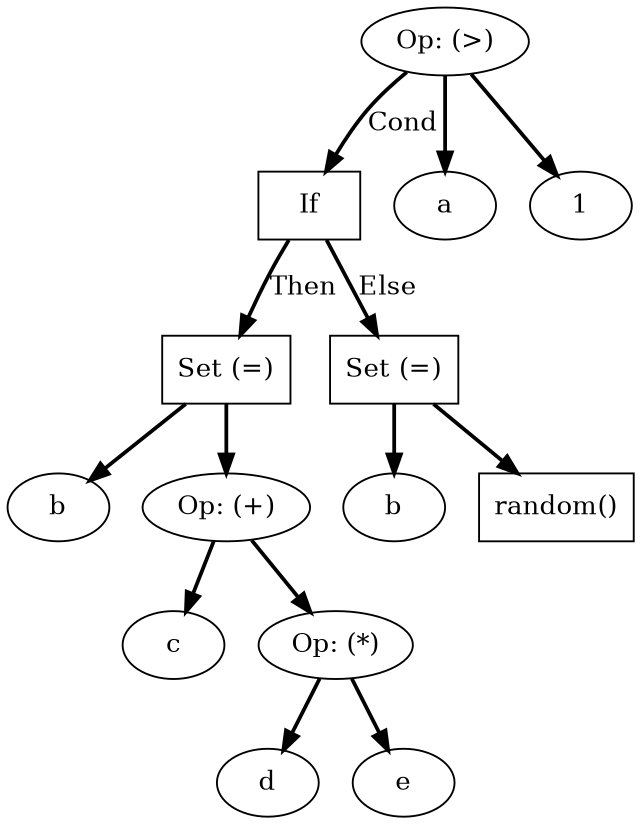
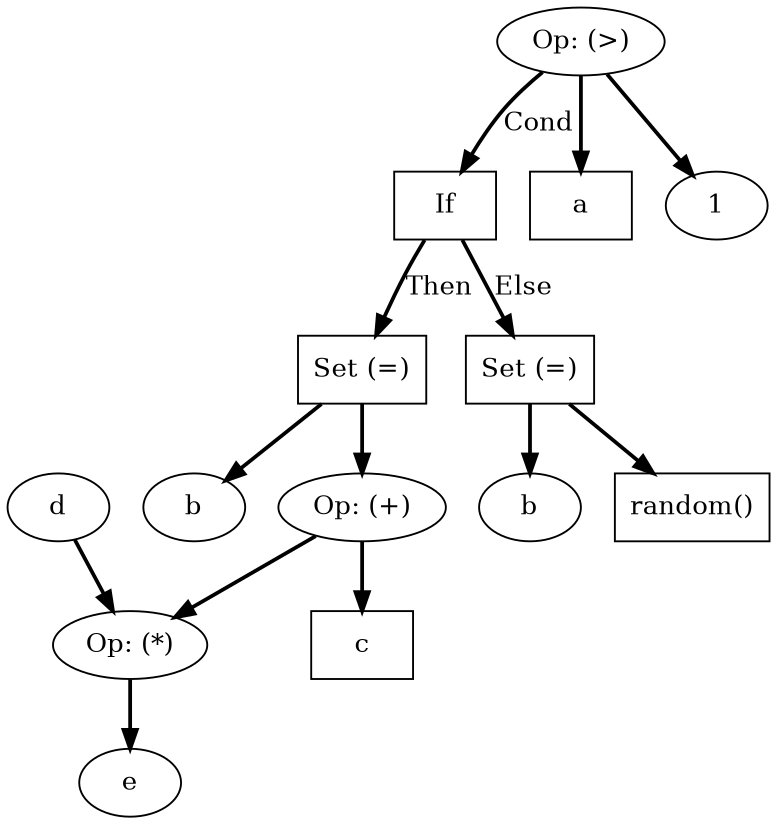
(445, 206) -> (581, 206)
(174, 645) -> (362, 645)
(306, 706) -> (89, 567)
